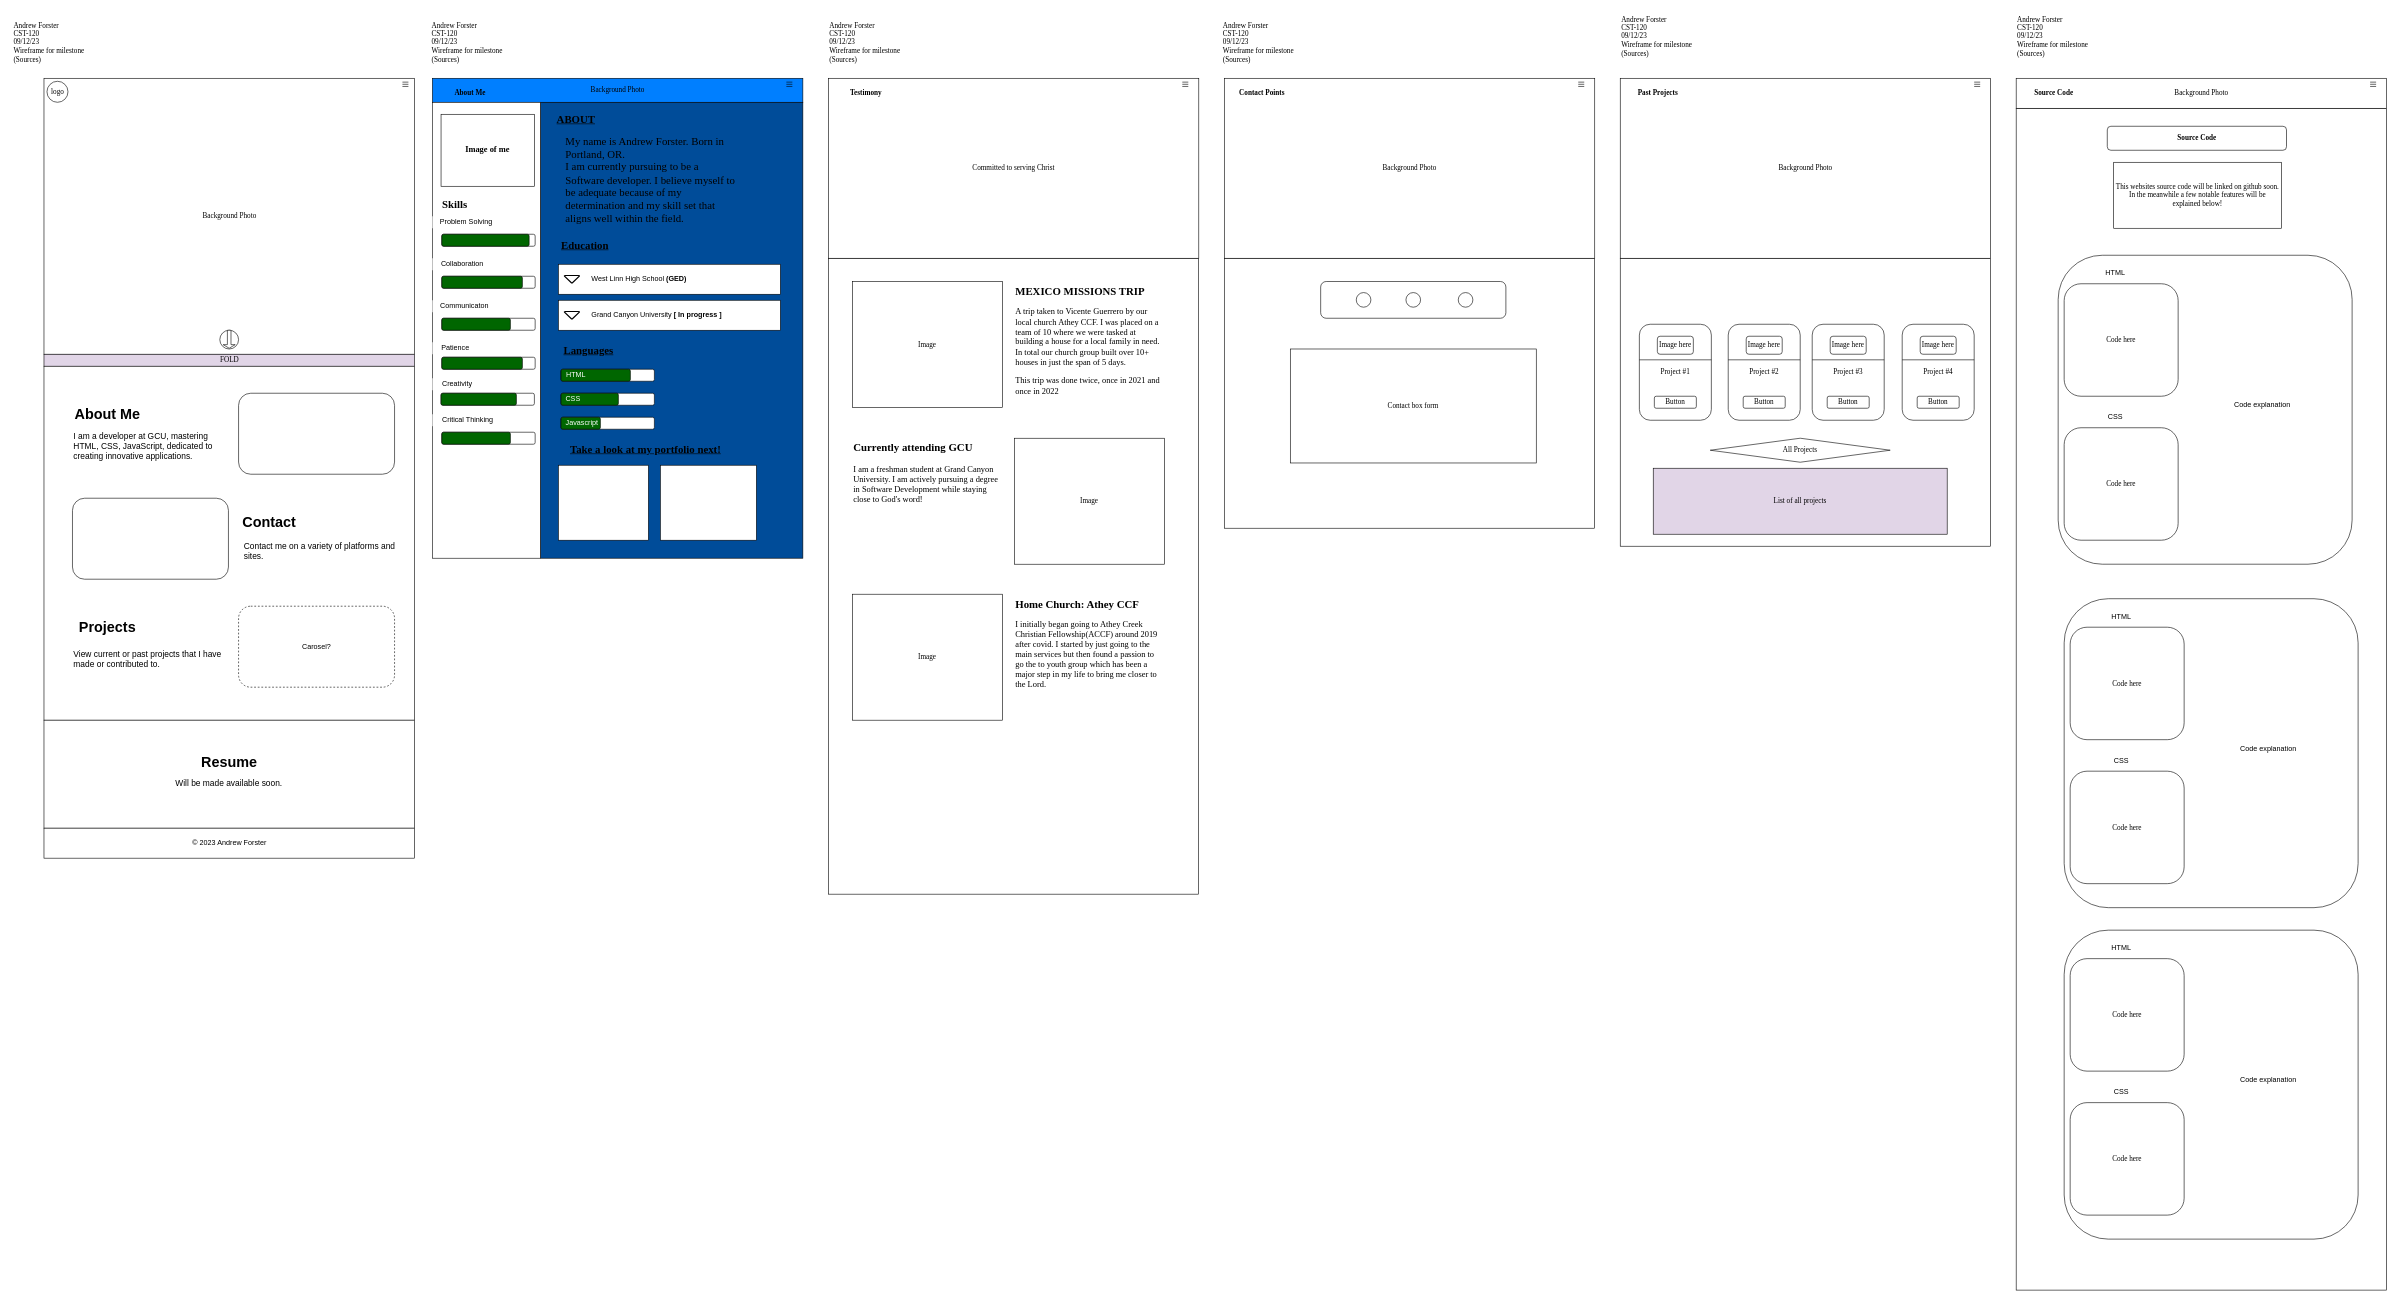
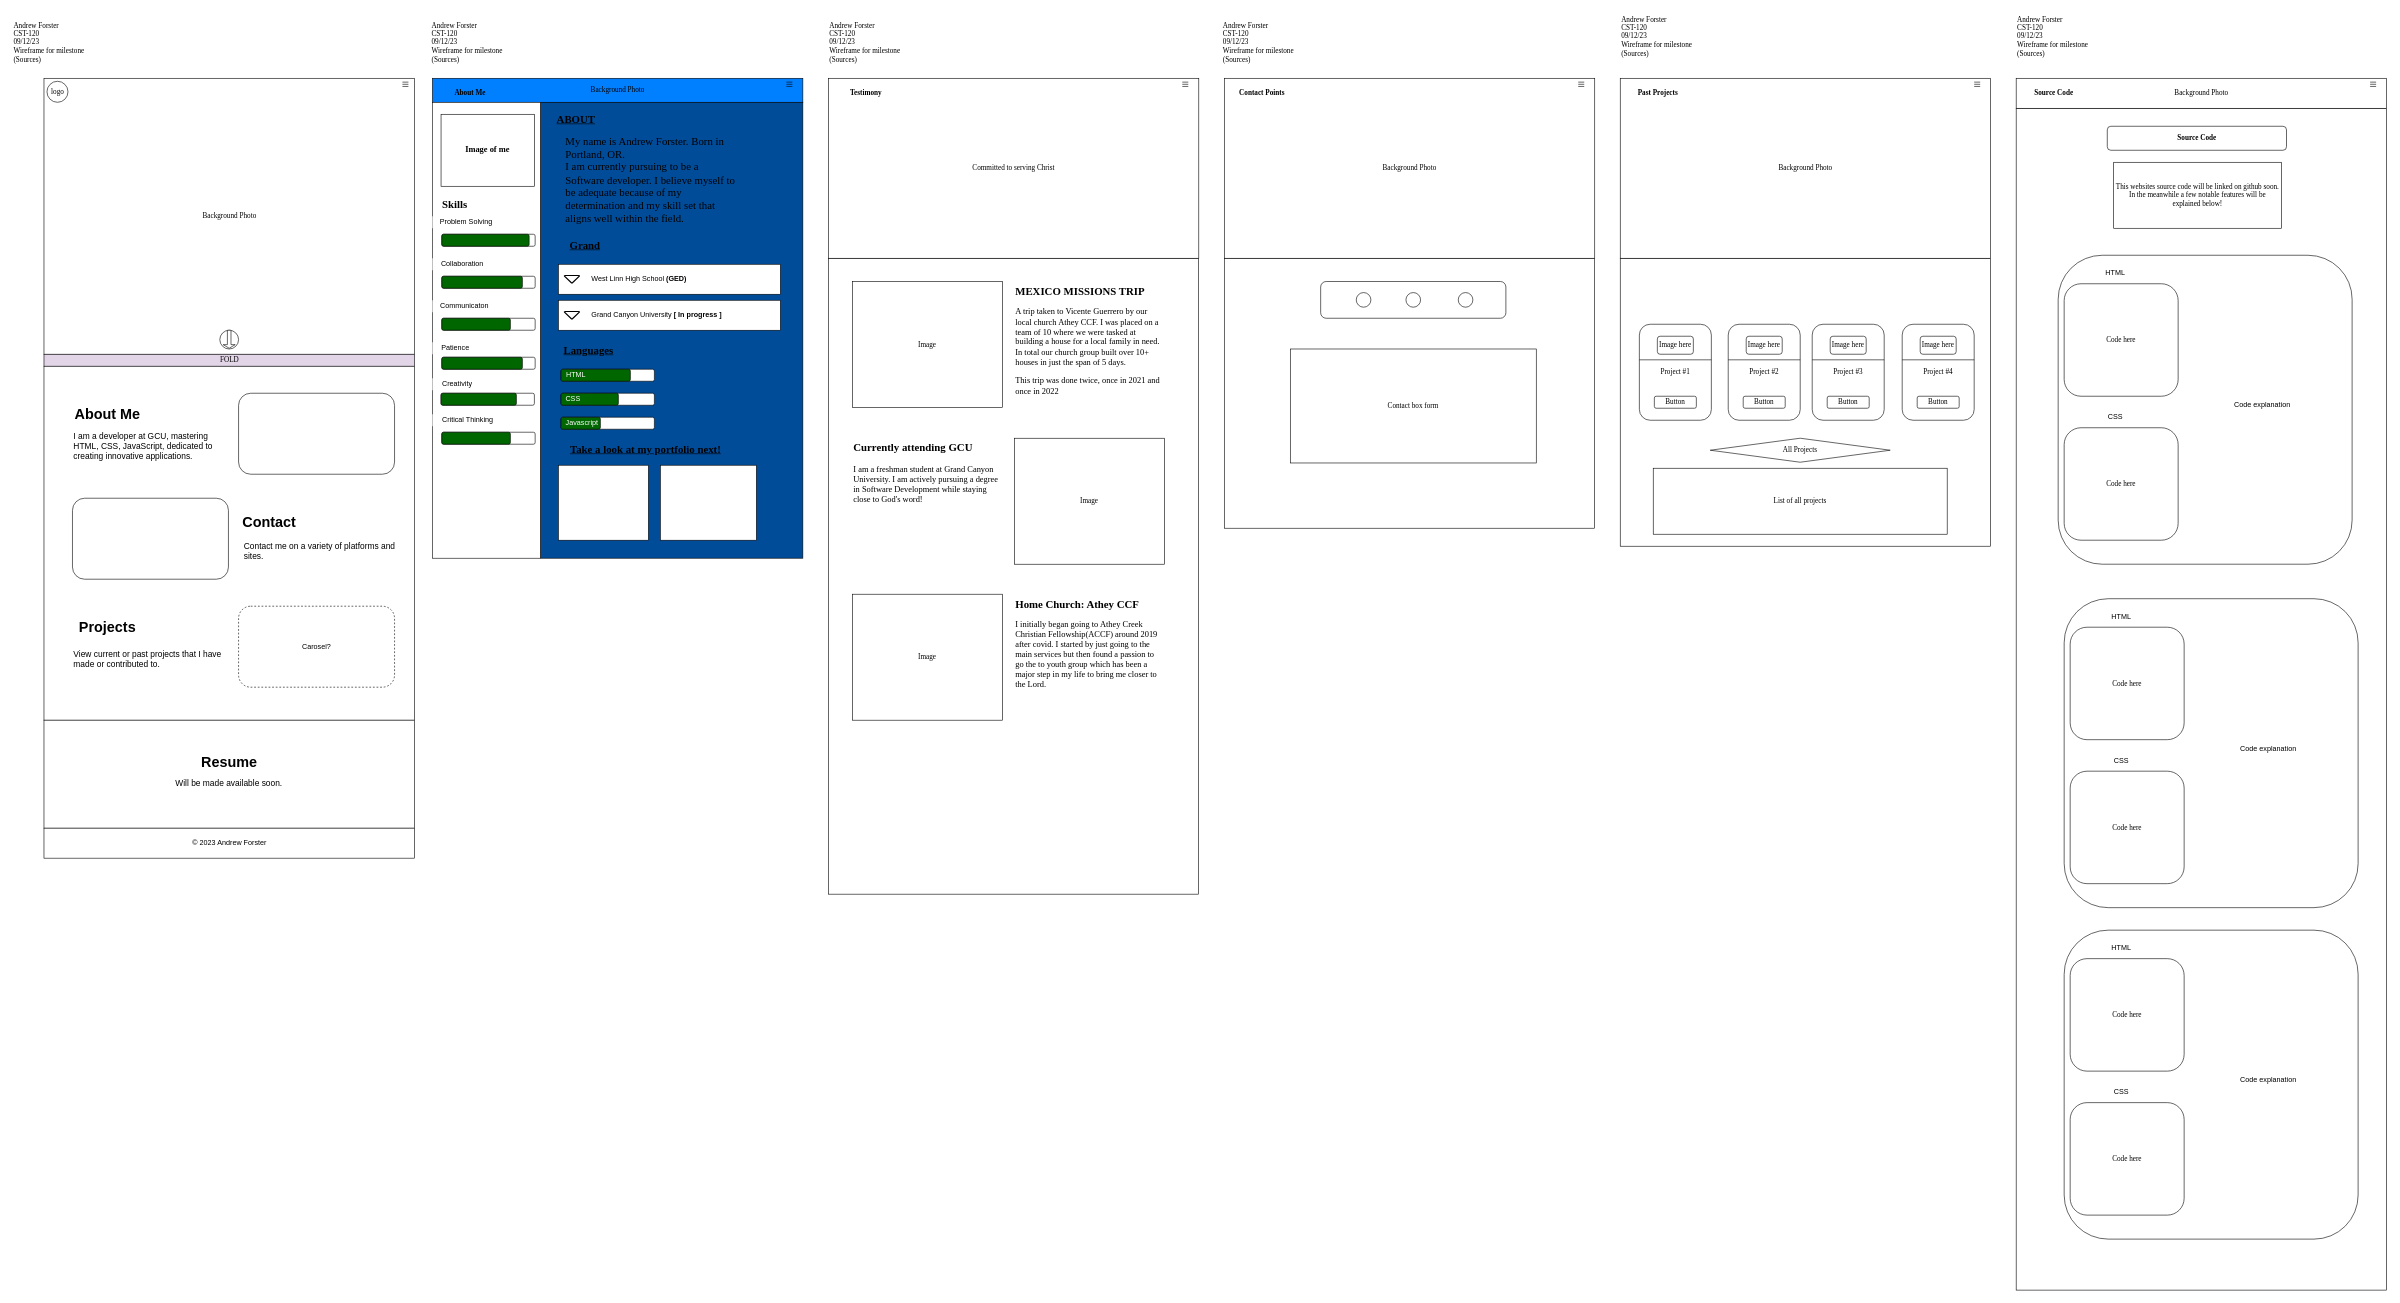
(585, 246) -> (585, 246)
(1800, 501) -> (1800, 501)
